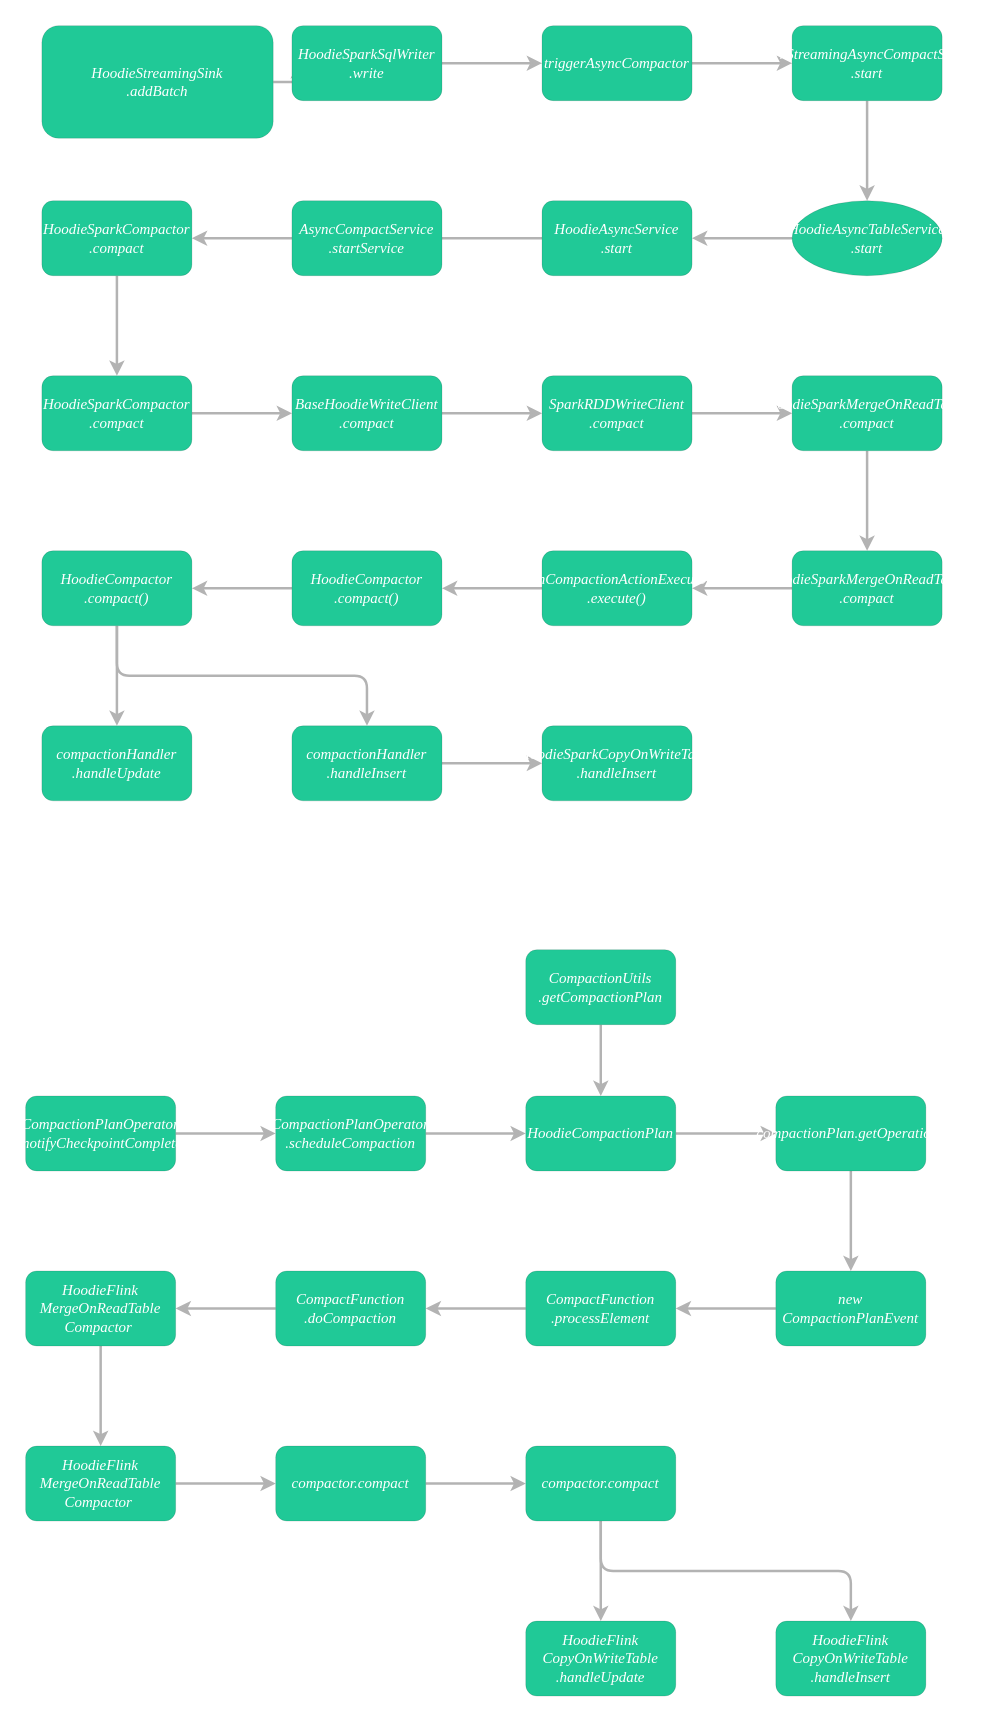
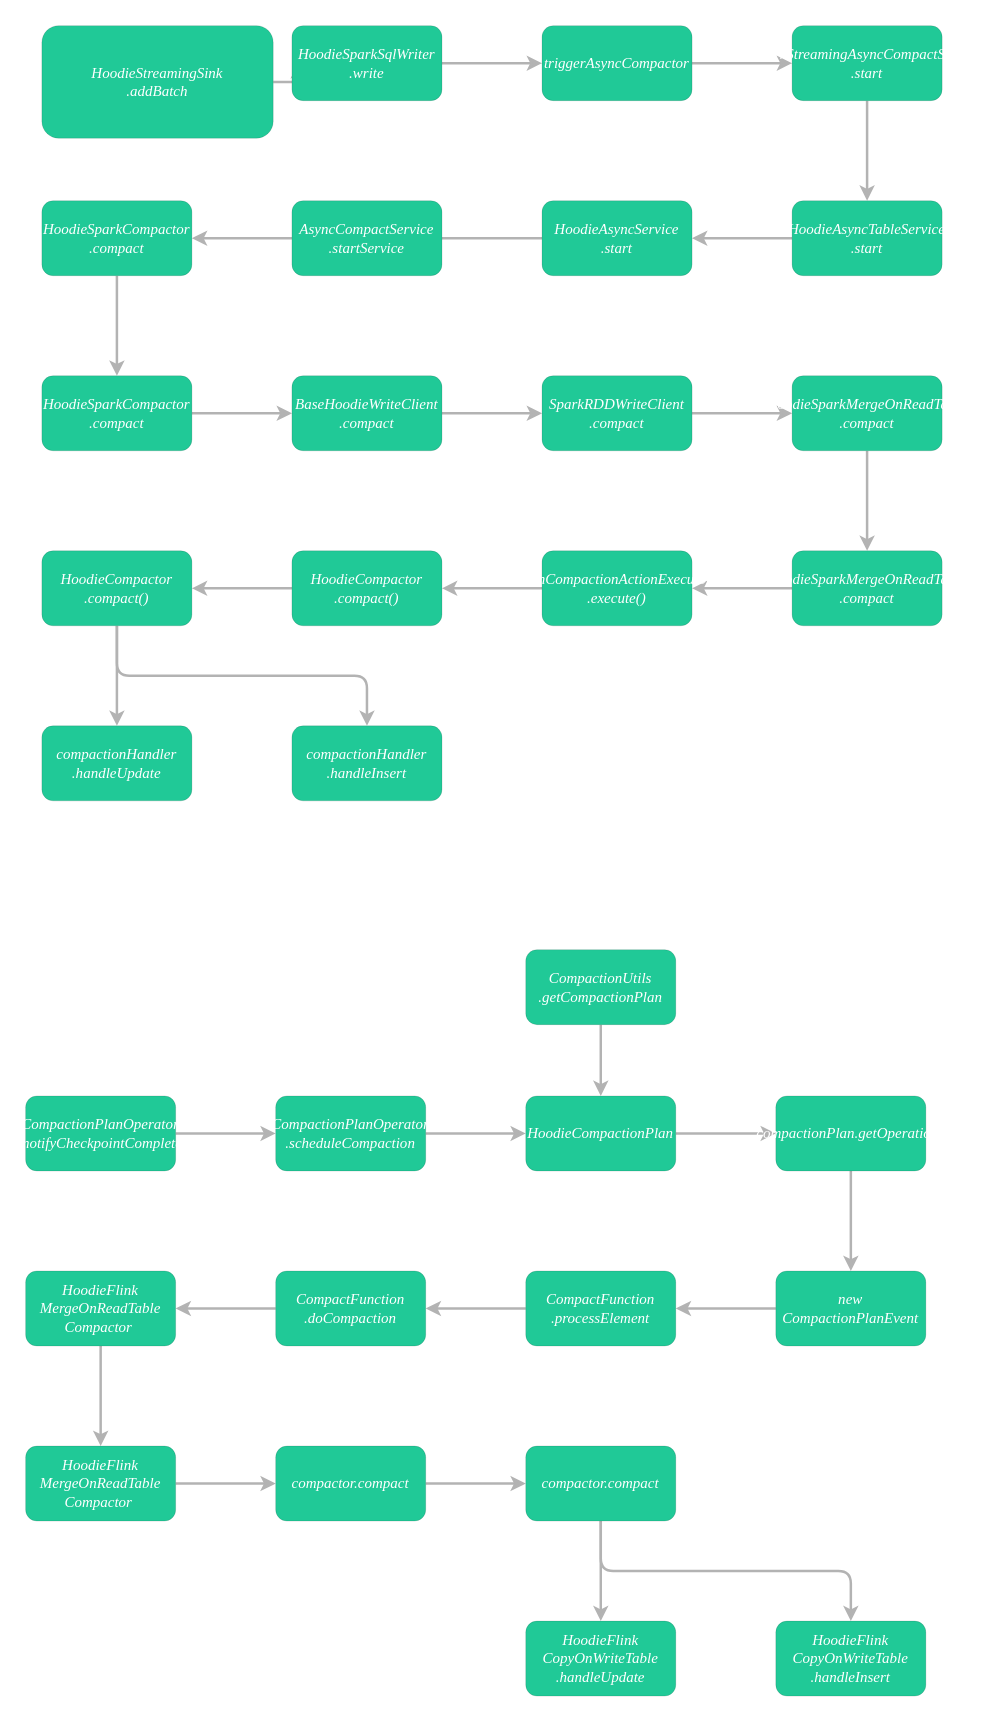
(867, 238) -> (867, 238)
(486, 763) -> none
(617, 763) -> none
